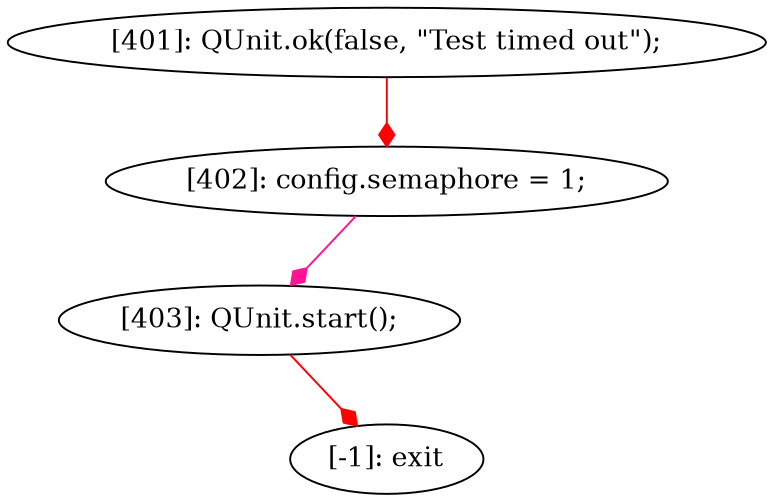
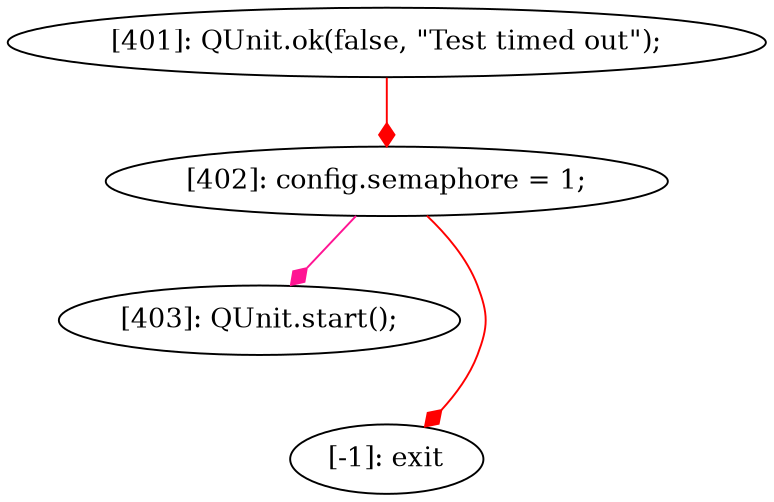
(316, 382) -> (485, 310)
